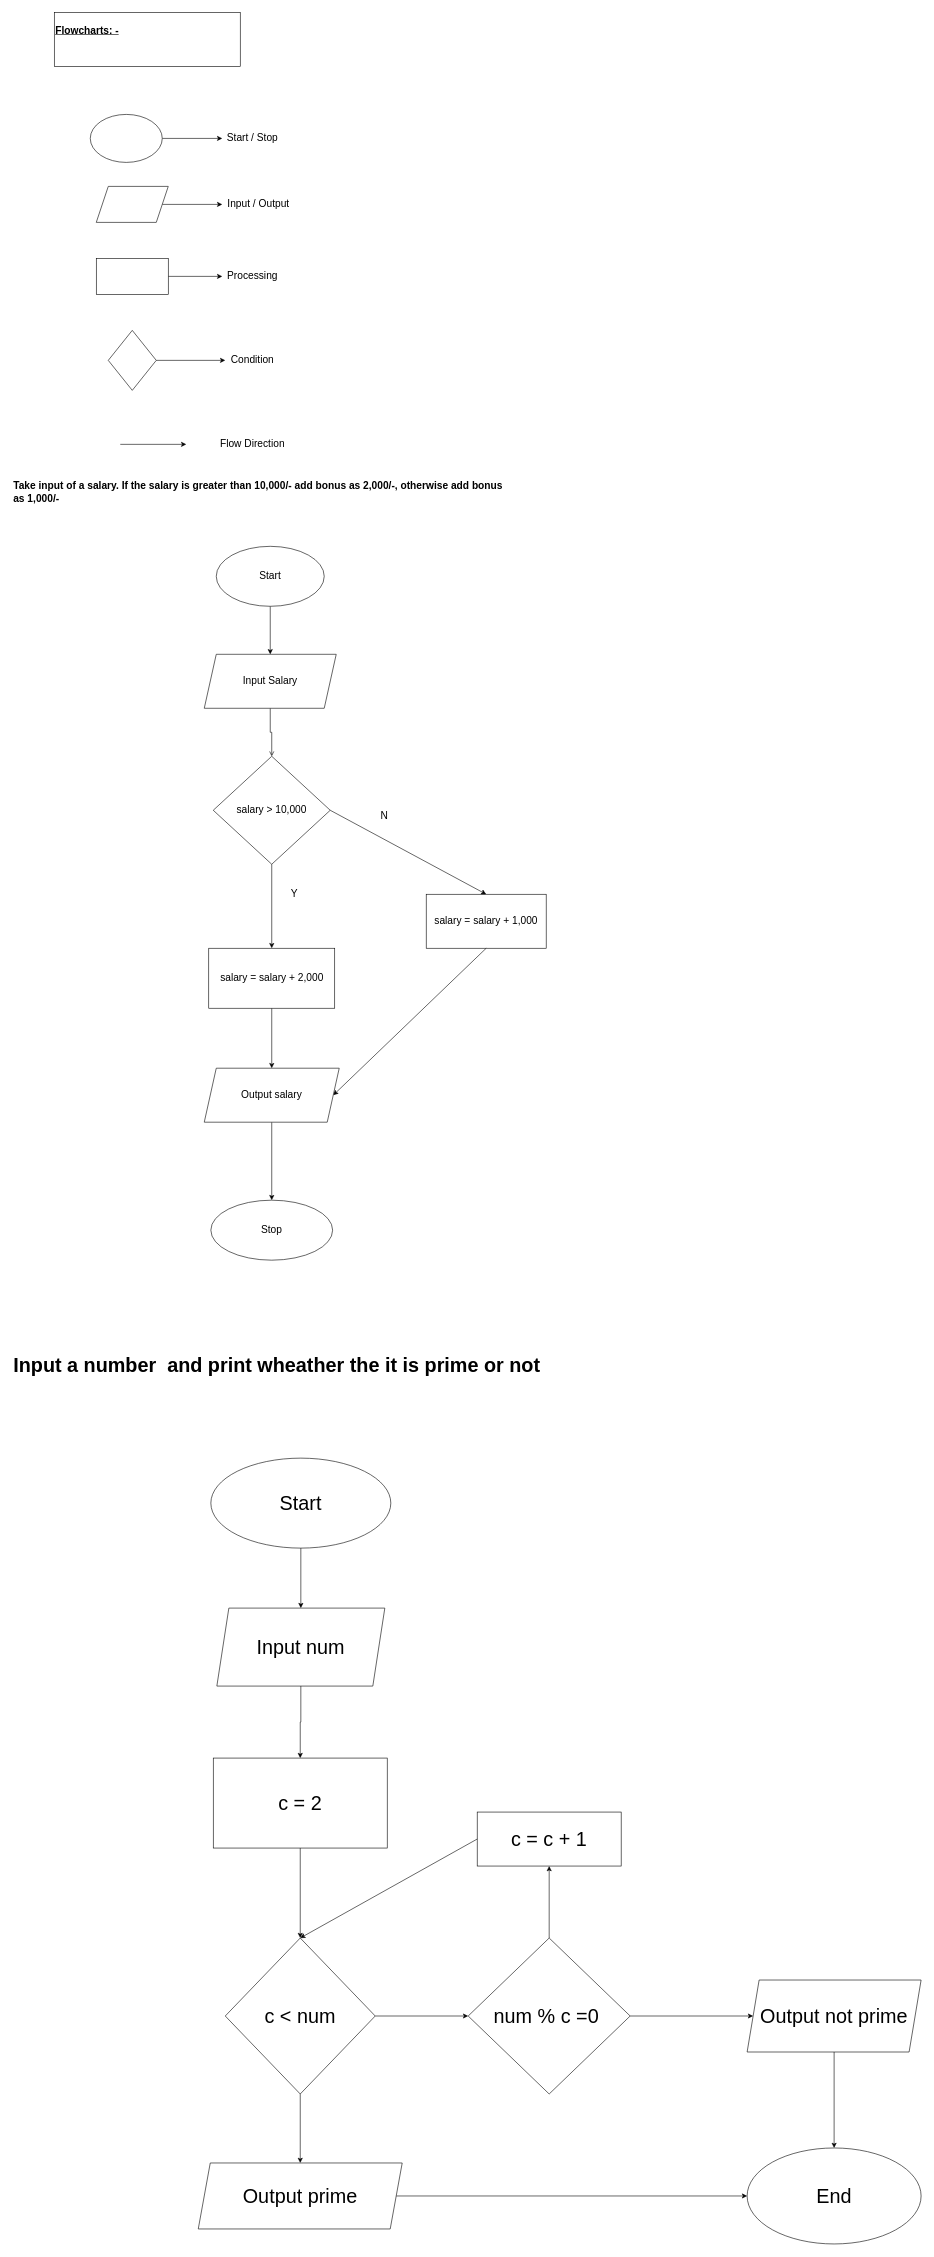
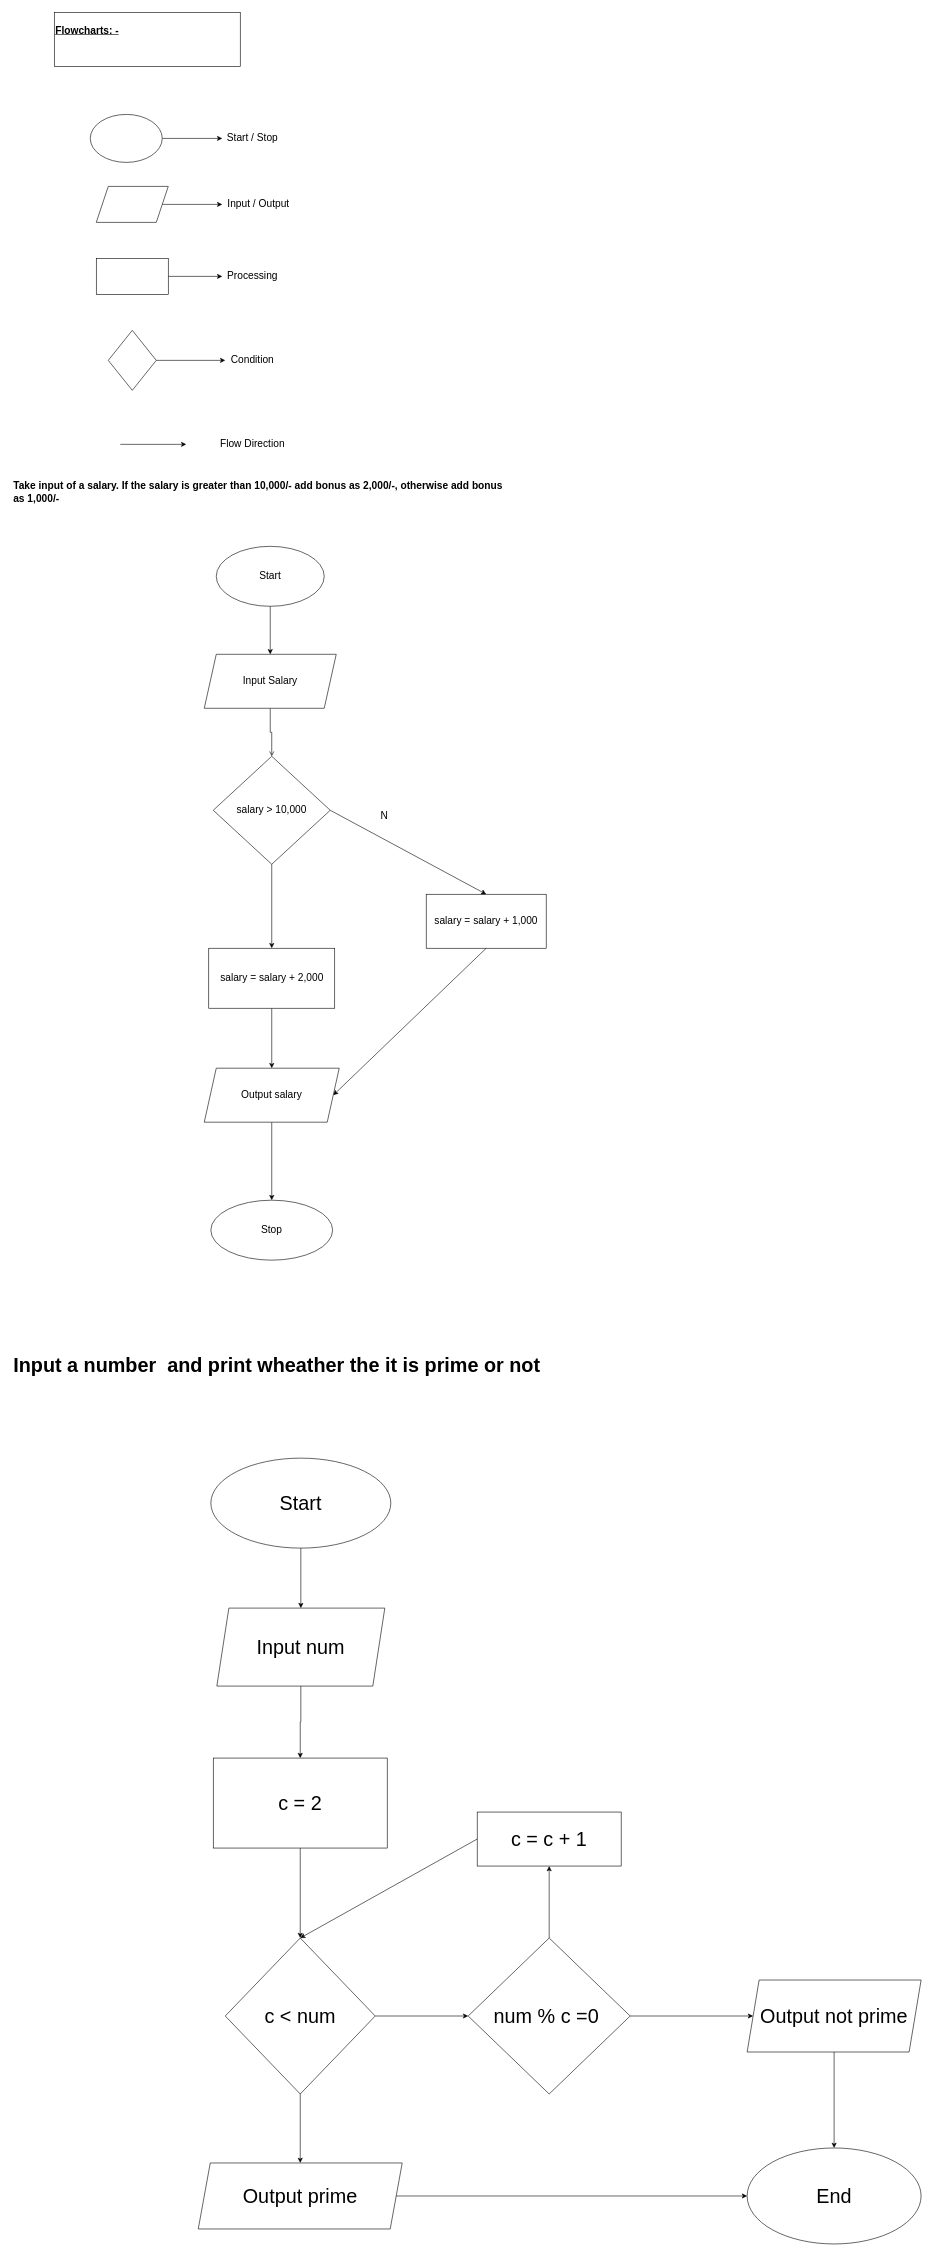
(294, 894) -> none
